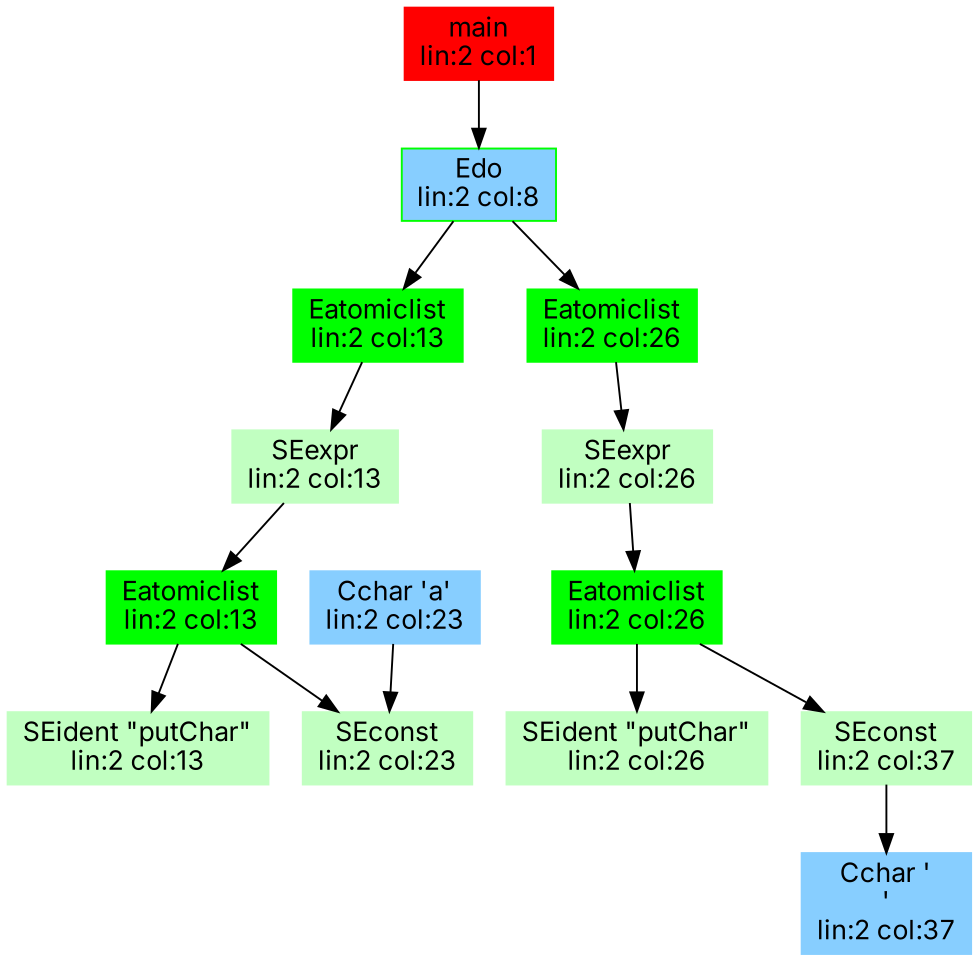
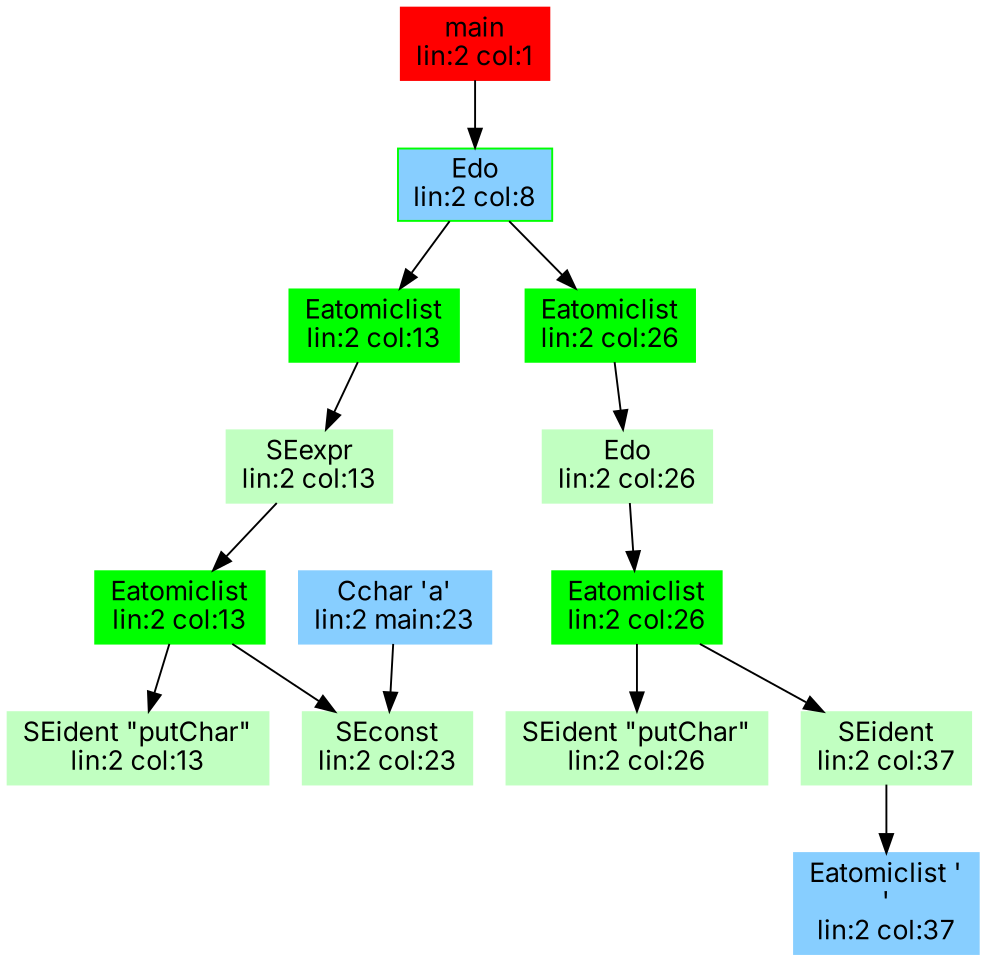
(627, 467) -> (627, 467)
(395, 607) -> (395, 607)
(886, 748) -> (886, 748)
(886, 904) -> (886, 904)
